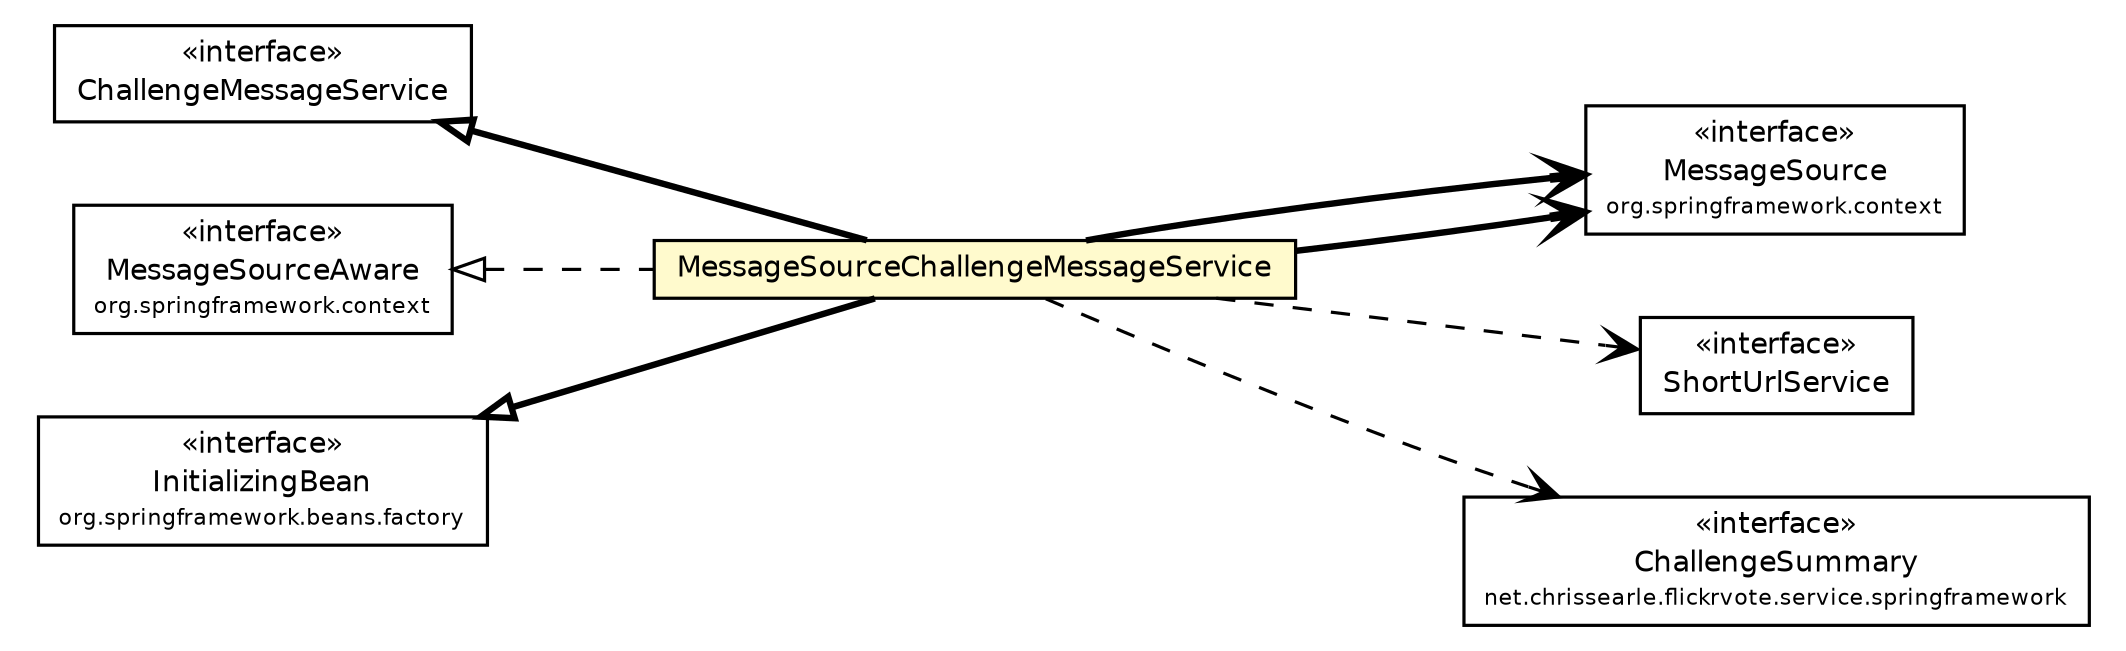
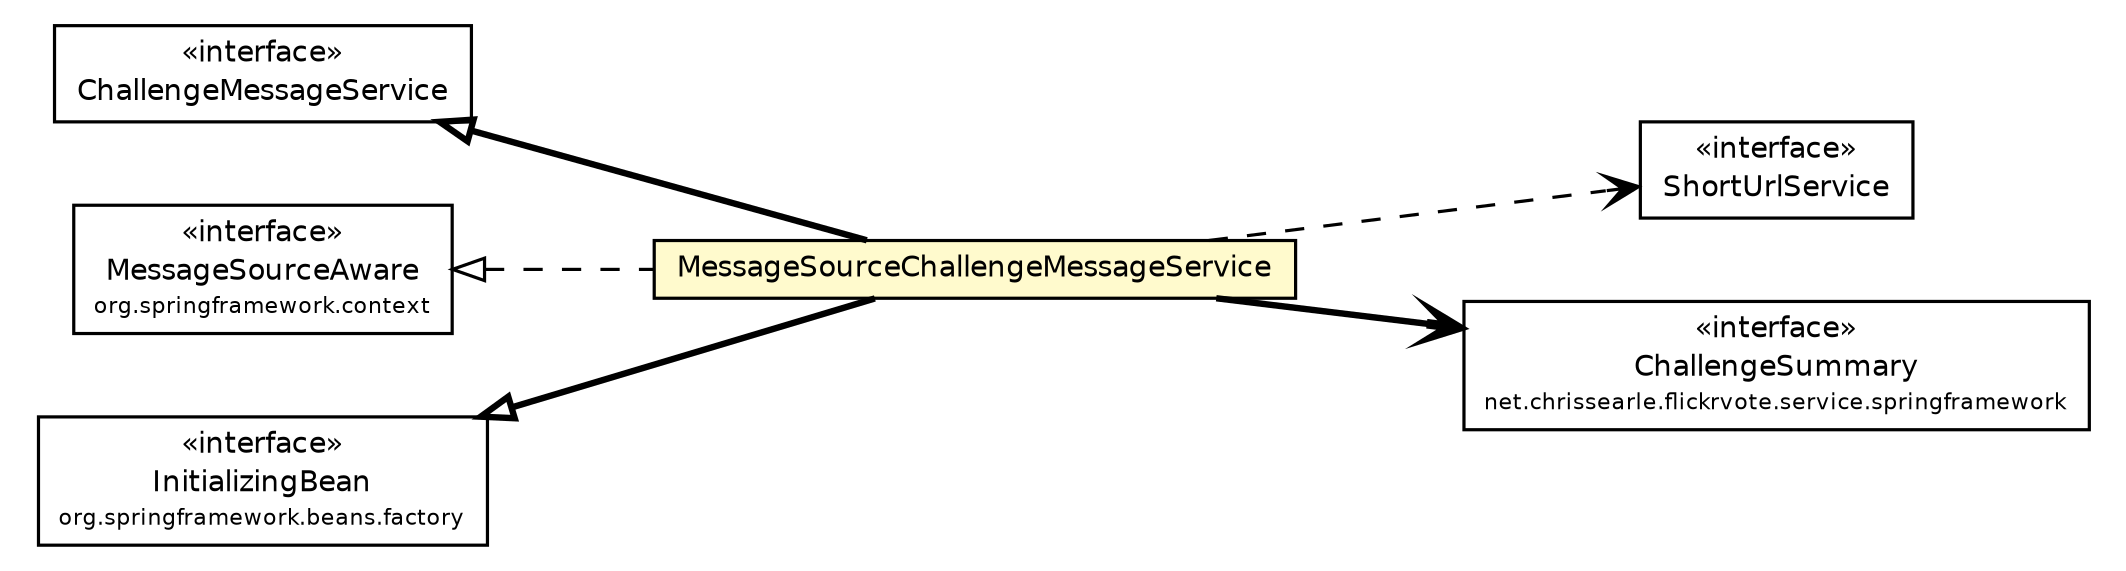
(1775, 170) -> none
(1285, 398) -> (1323, 311)
